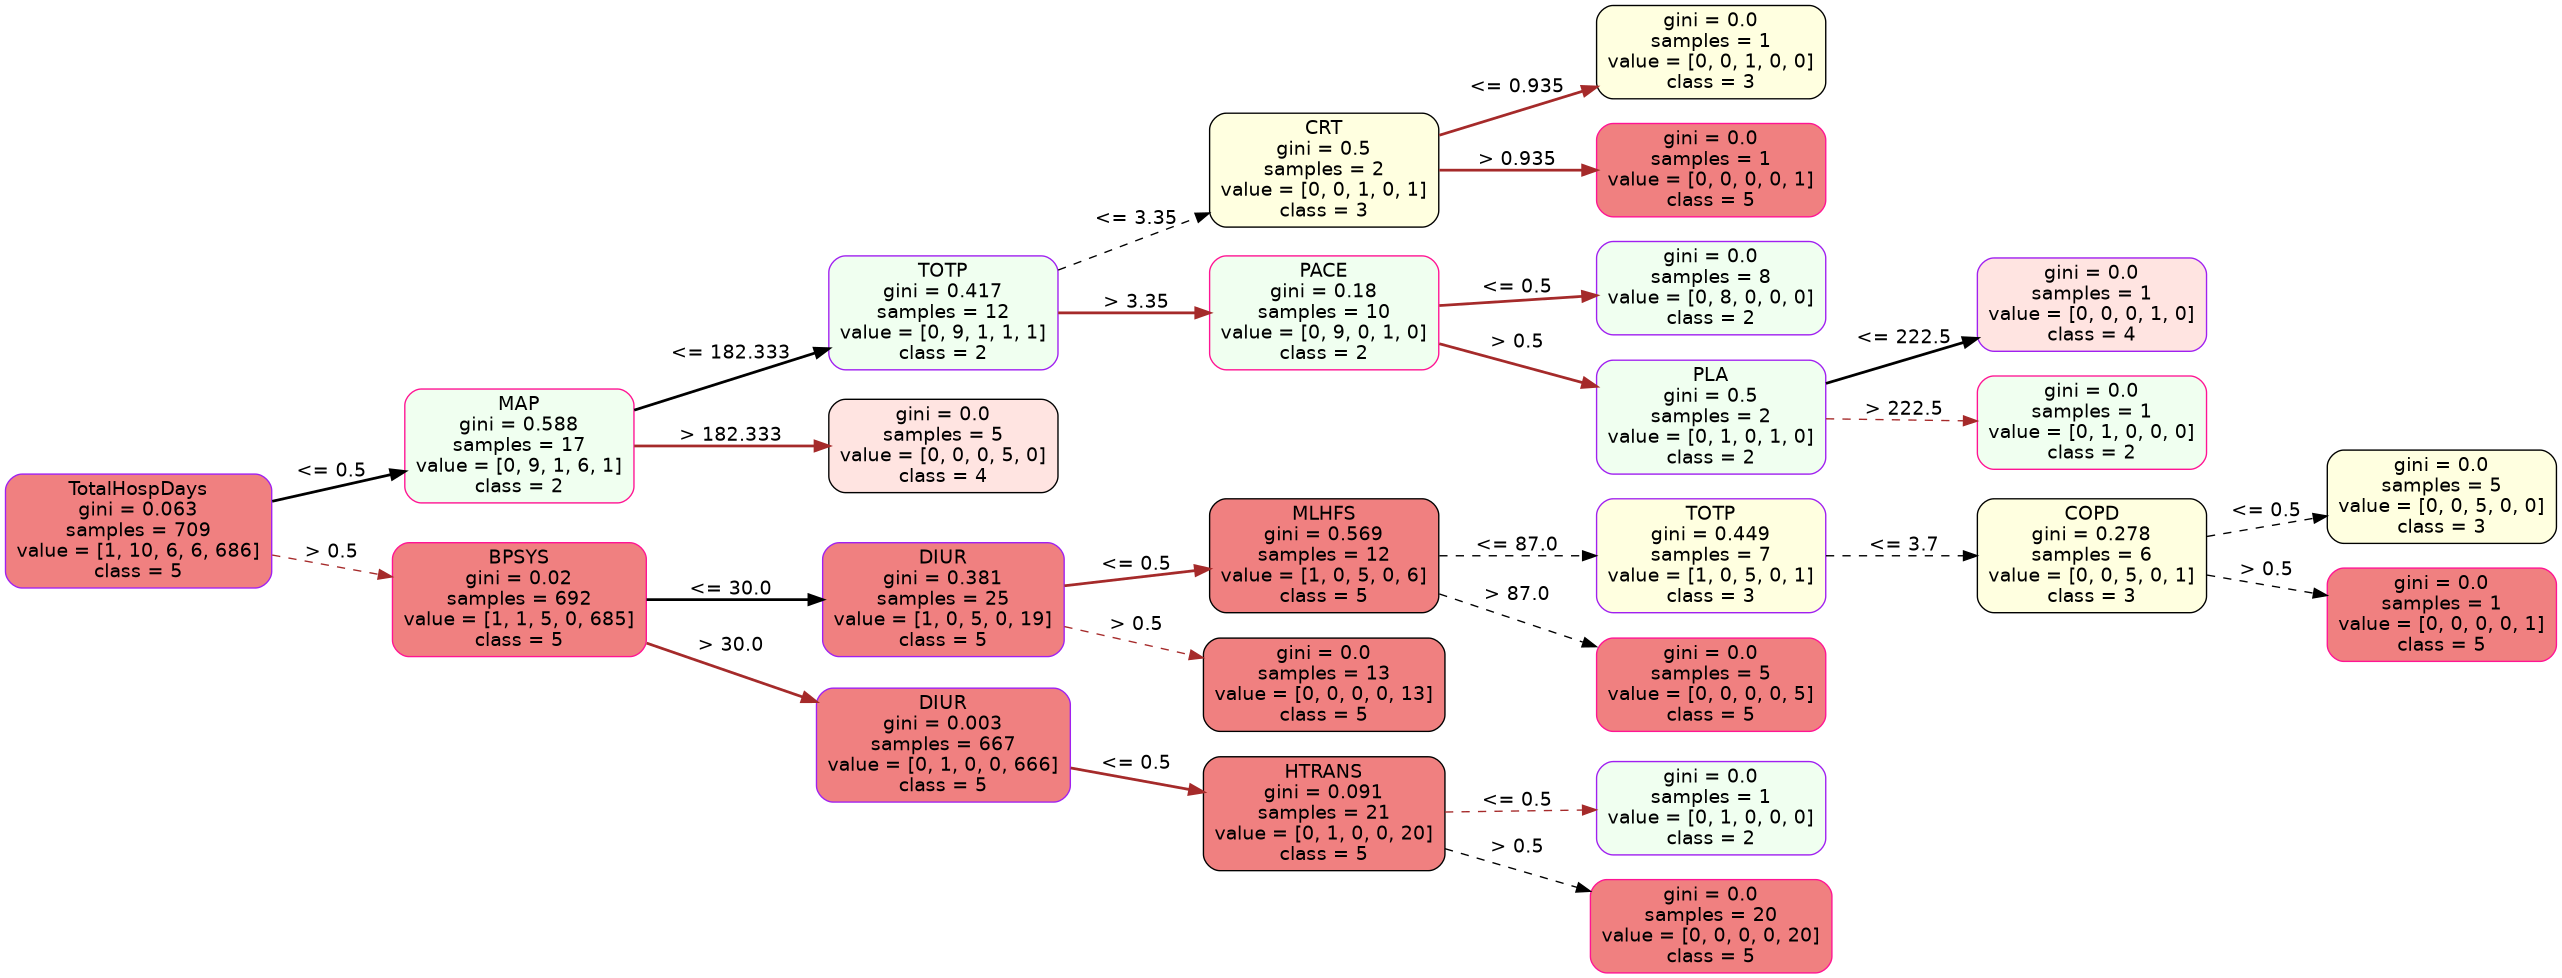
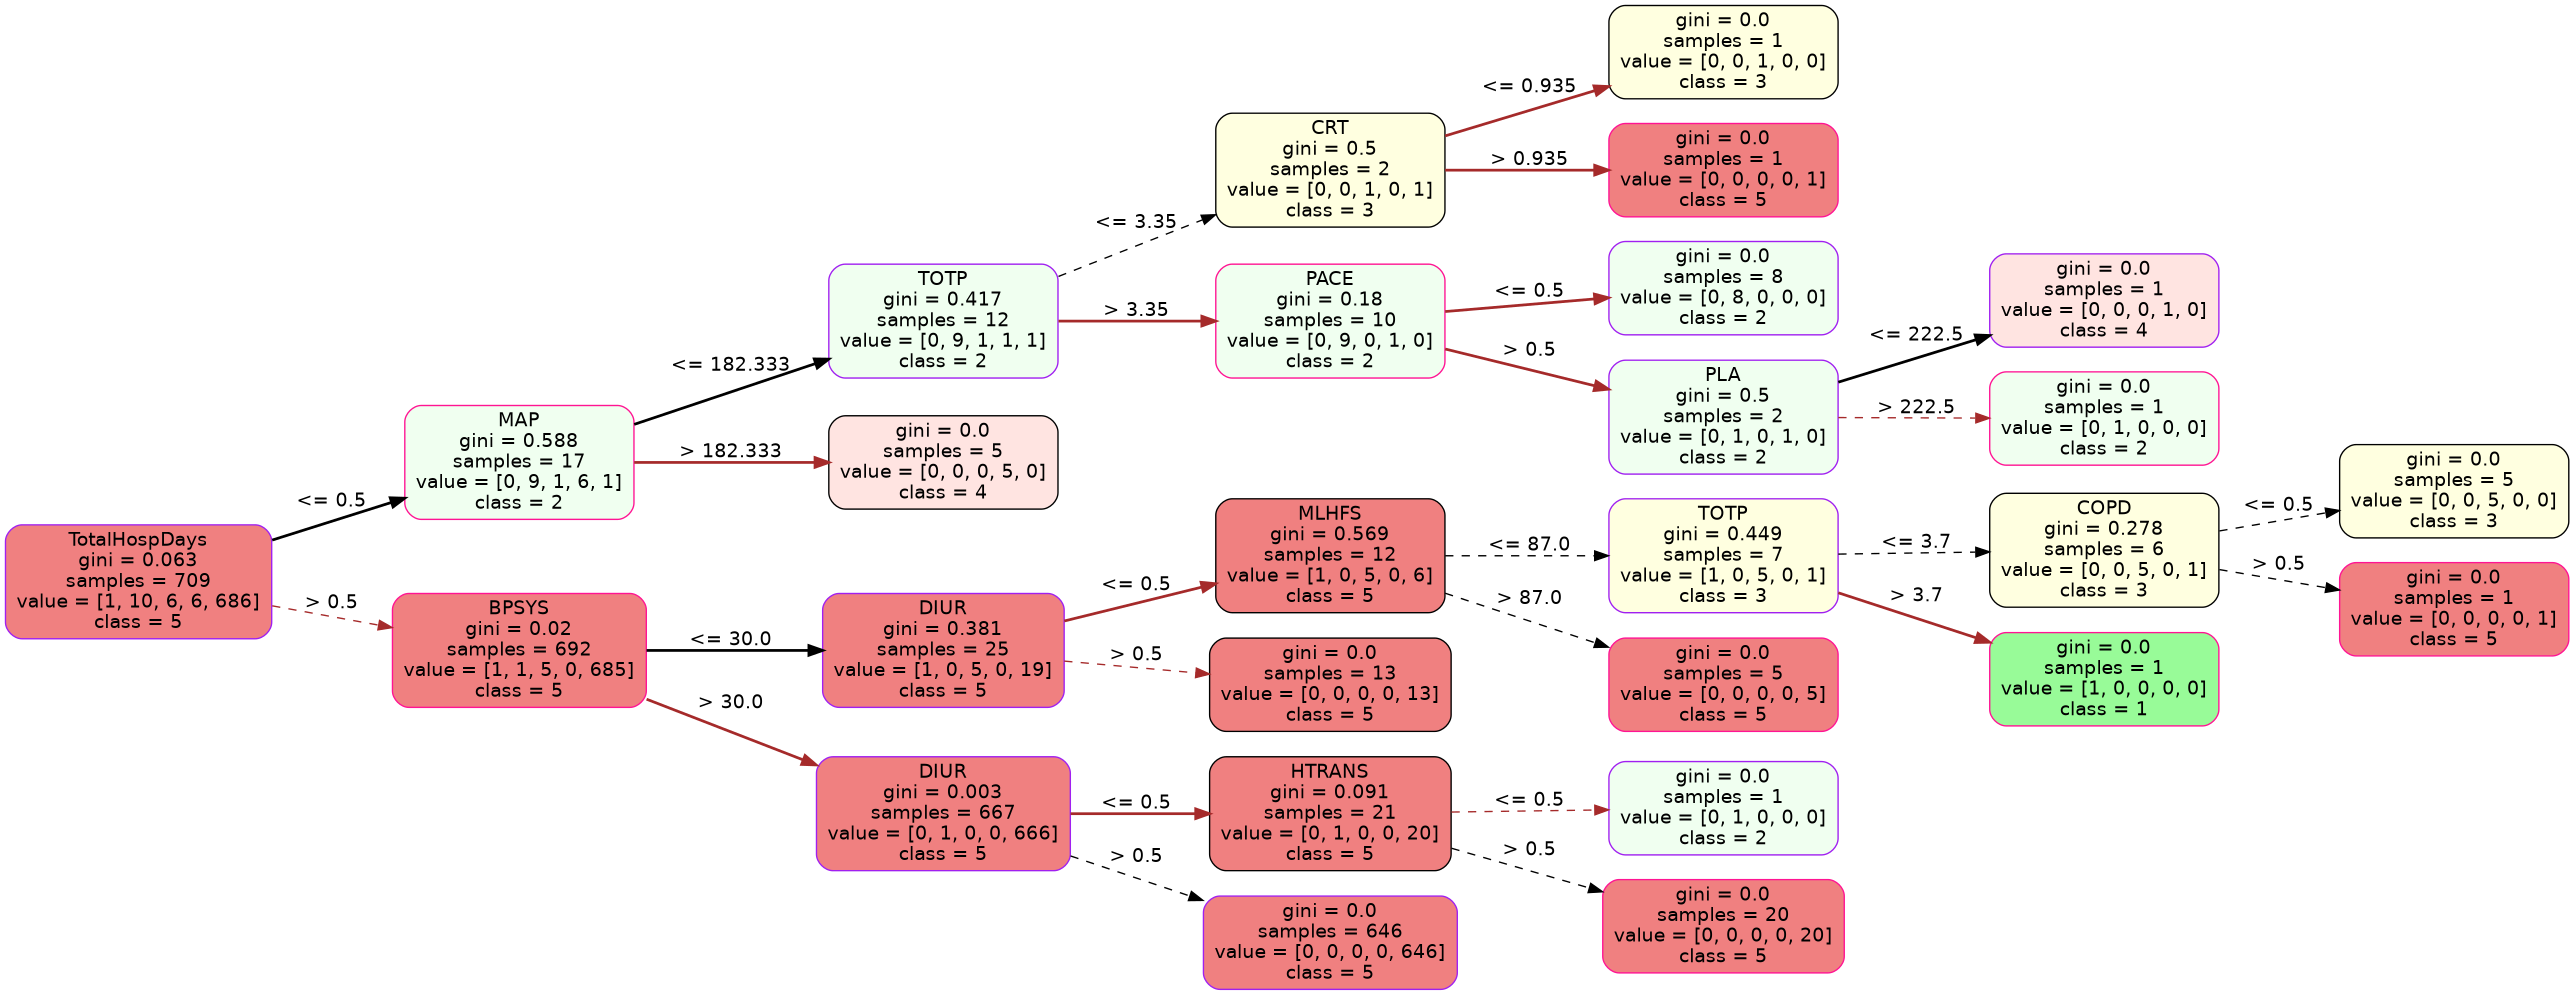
none -> (2104, 679)
none -> (1330, 943)
